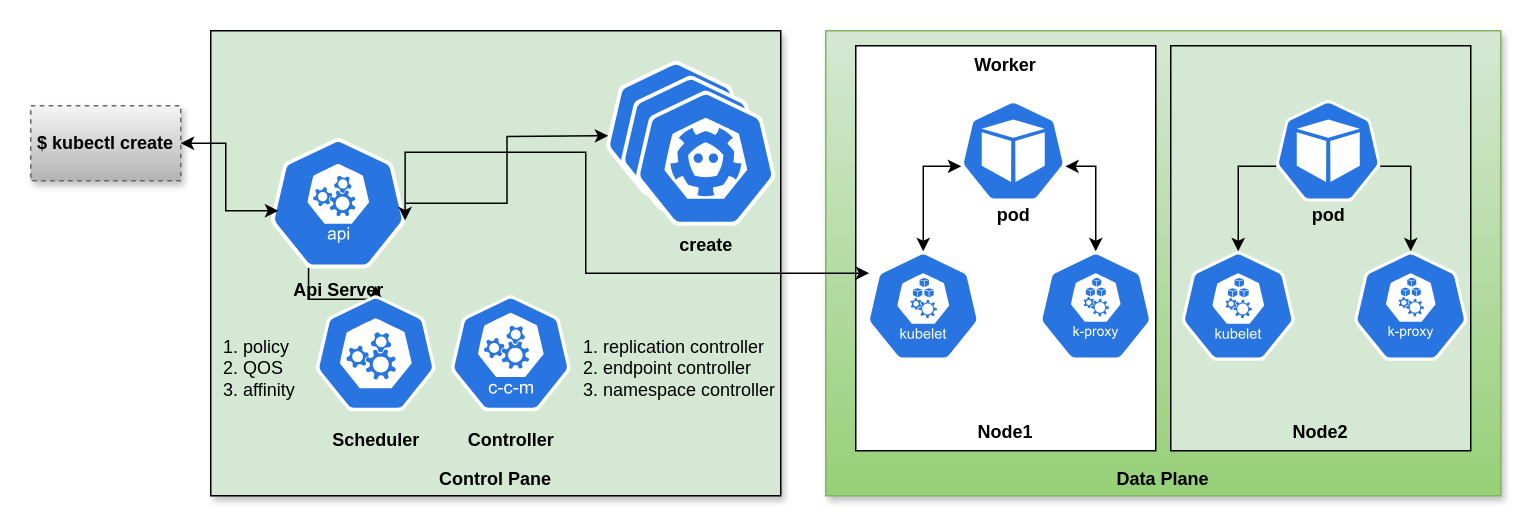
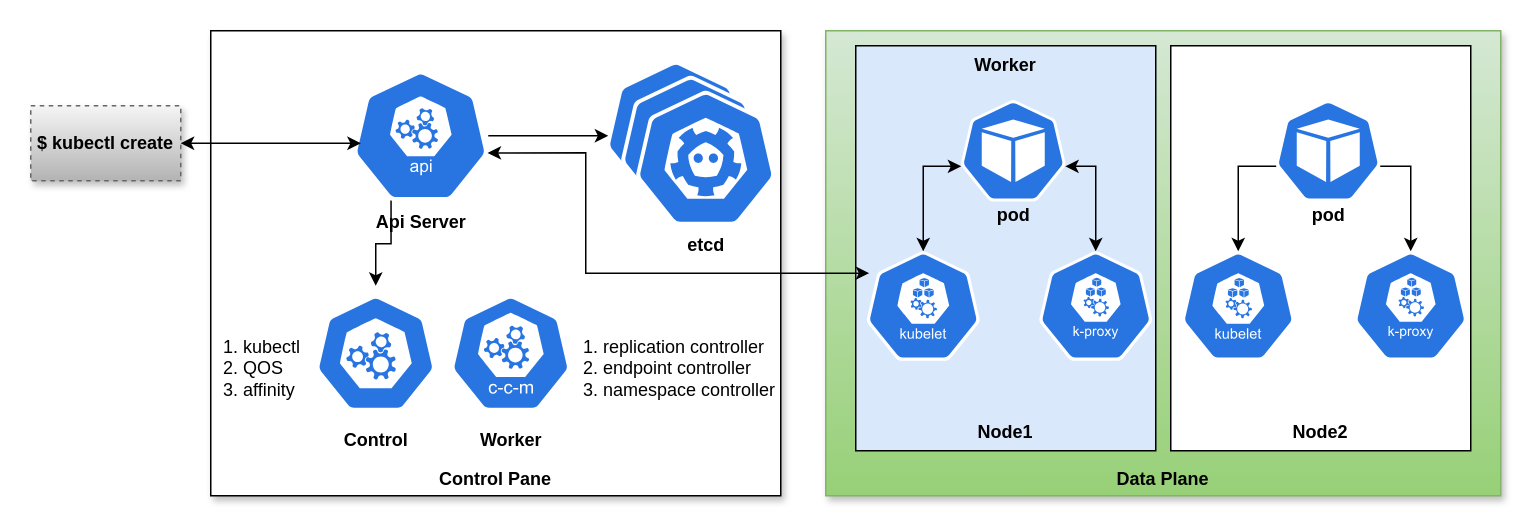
(707, 158) -> (707, 158)
(338, 203) -> (421, 136)
(1006, 248) -> (1006, 248)
(1321, 248) -> (1321, 248)
(496, 263) -> (496, 263)
(377, 353) -> (377, 353)
(512, 353) -> (512, 353)
(219, 368) -> (219, 368)
